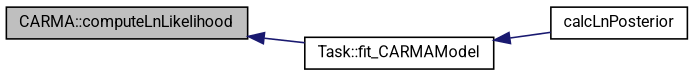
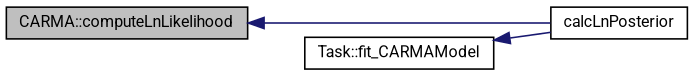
(284, 40) -> (407, 23)
